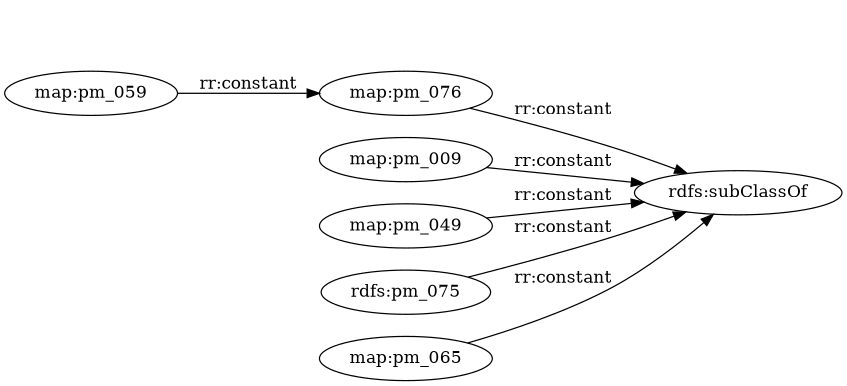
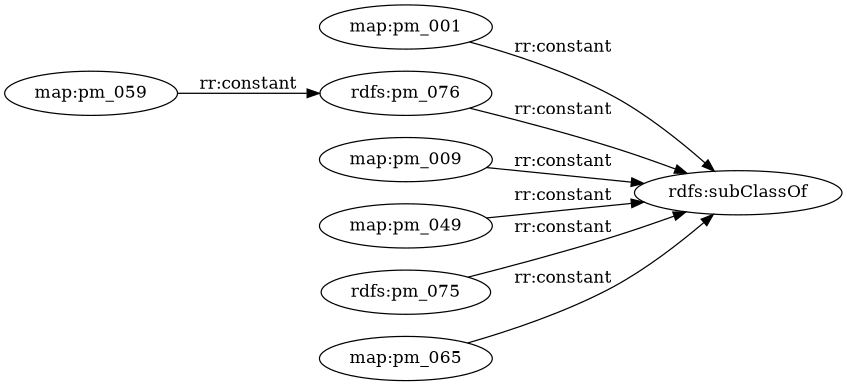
none -> (406, 27)
(406, 93) -> (406, 93)
